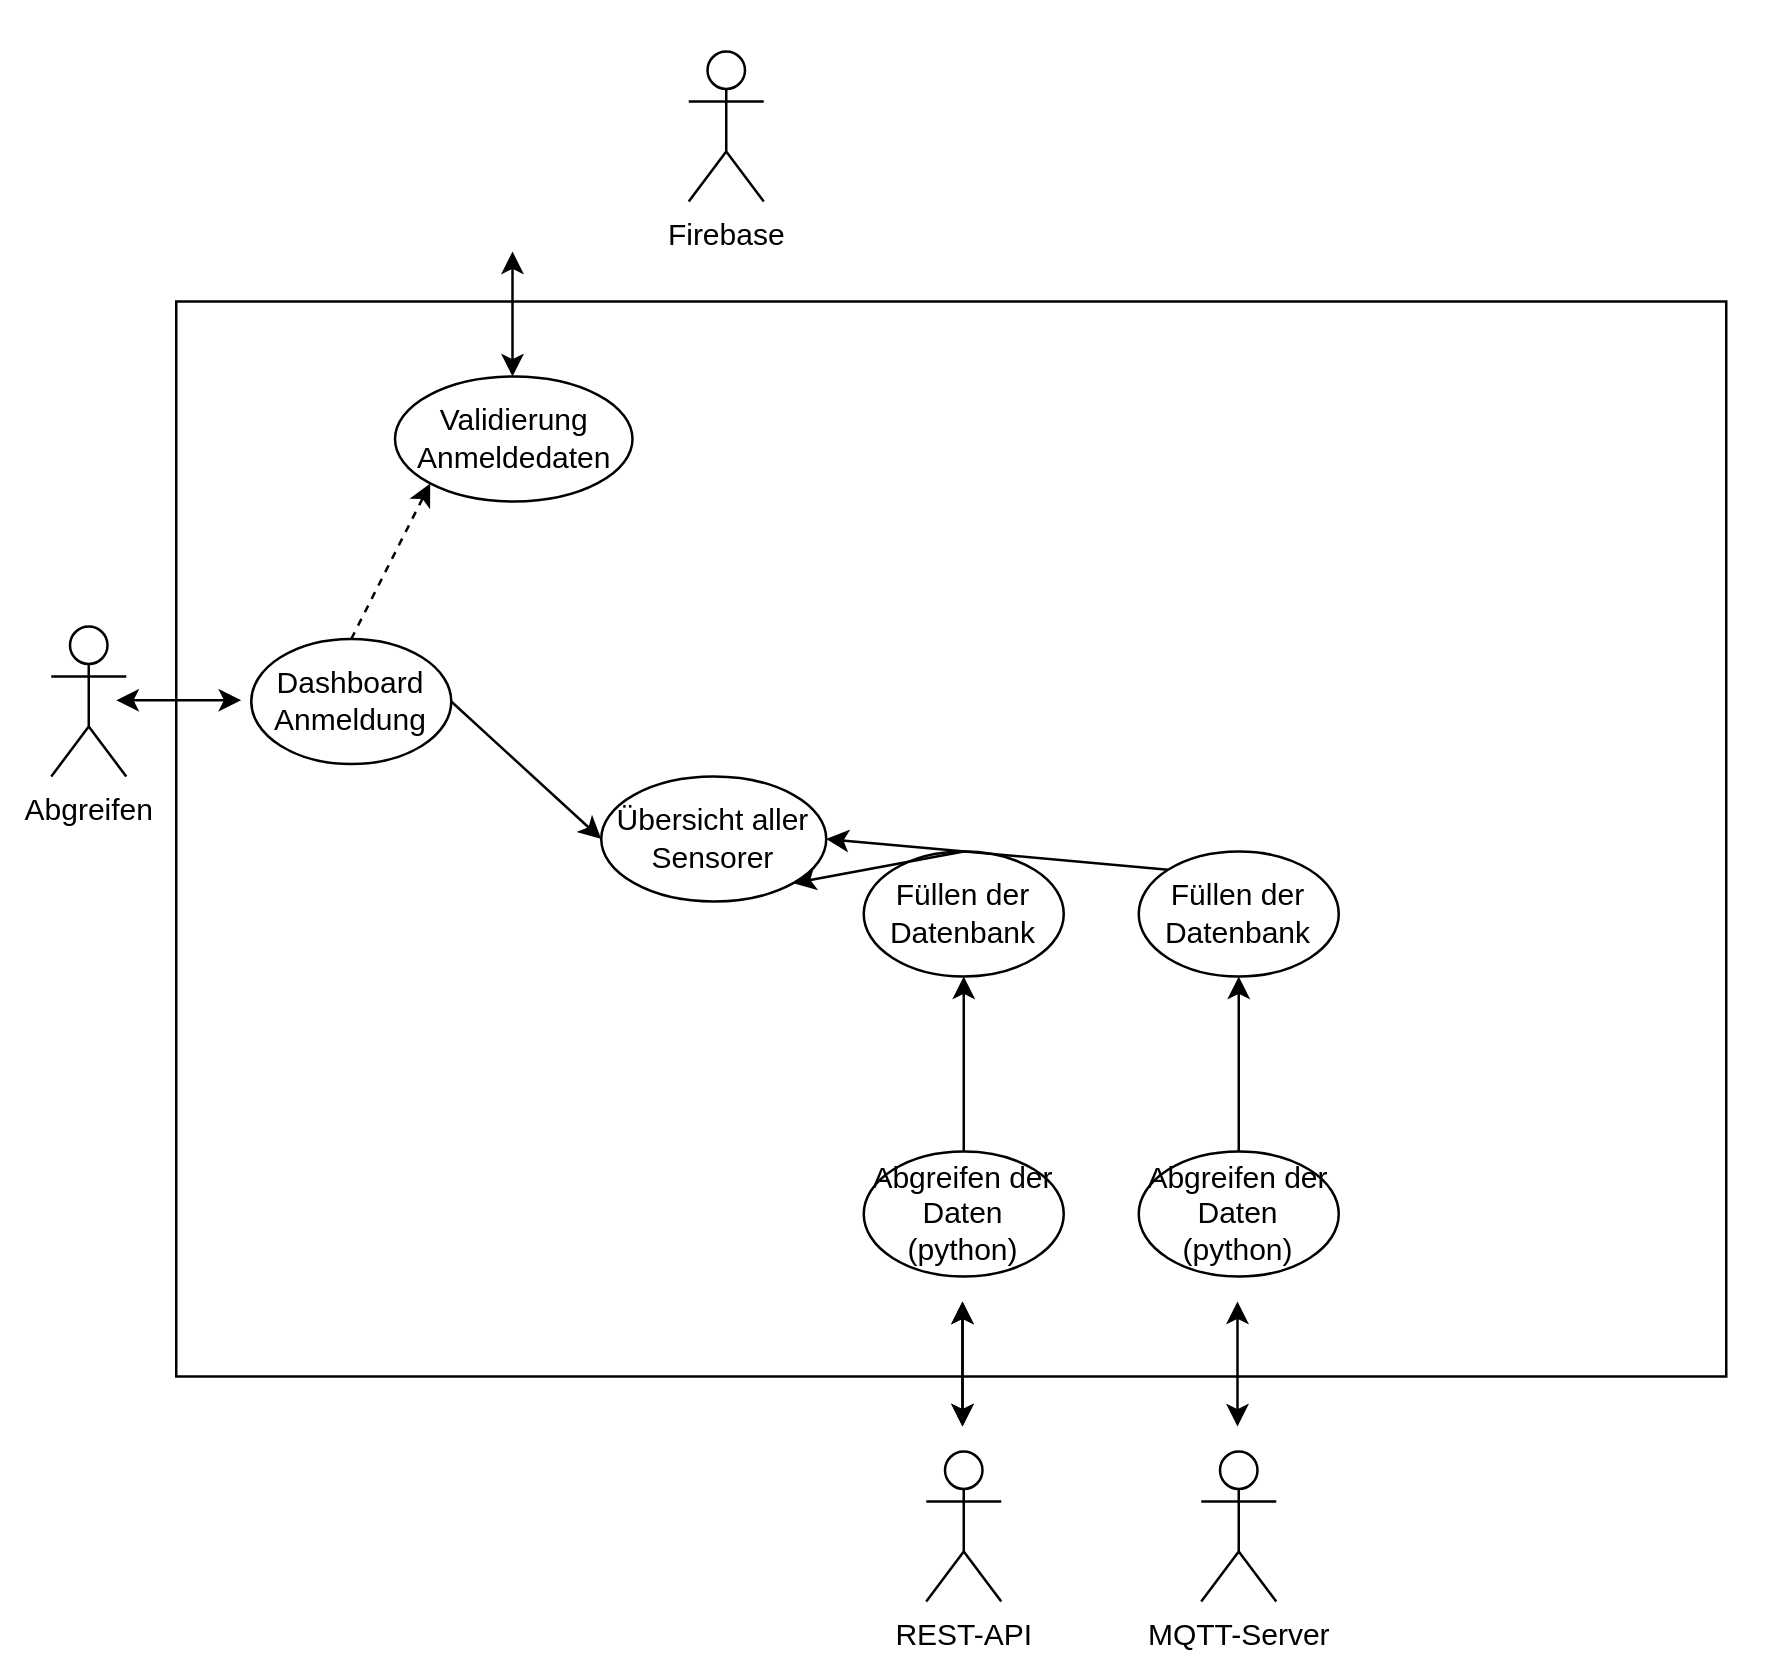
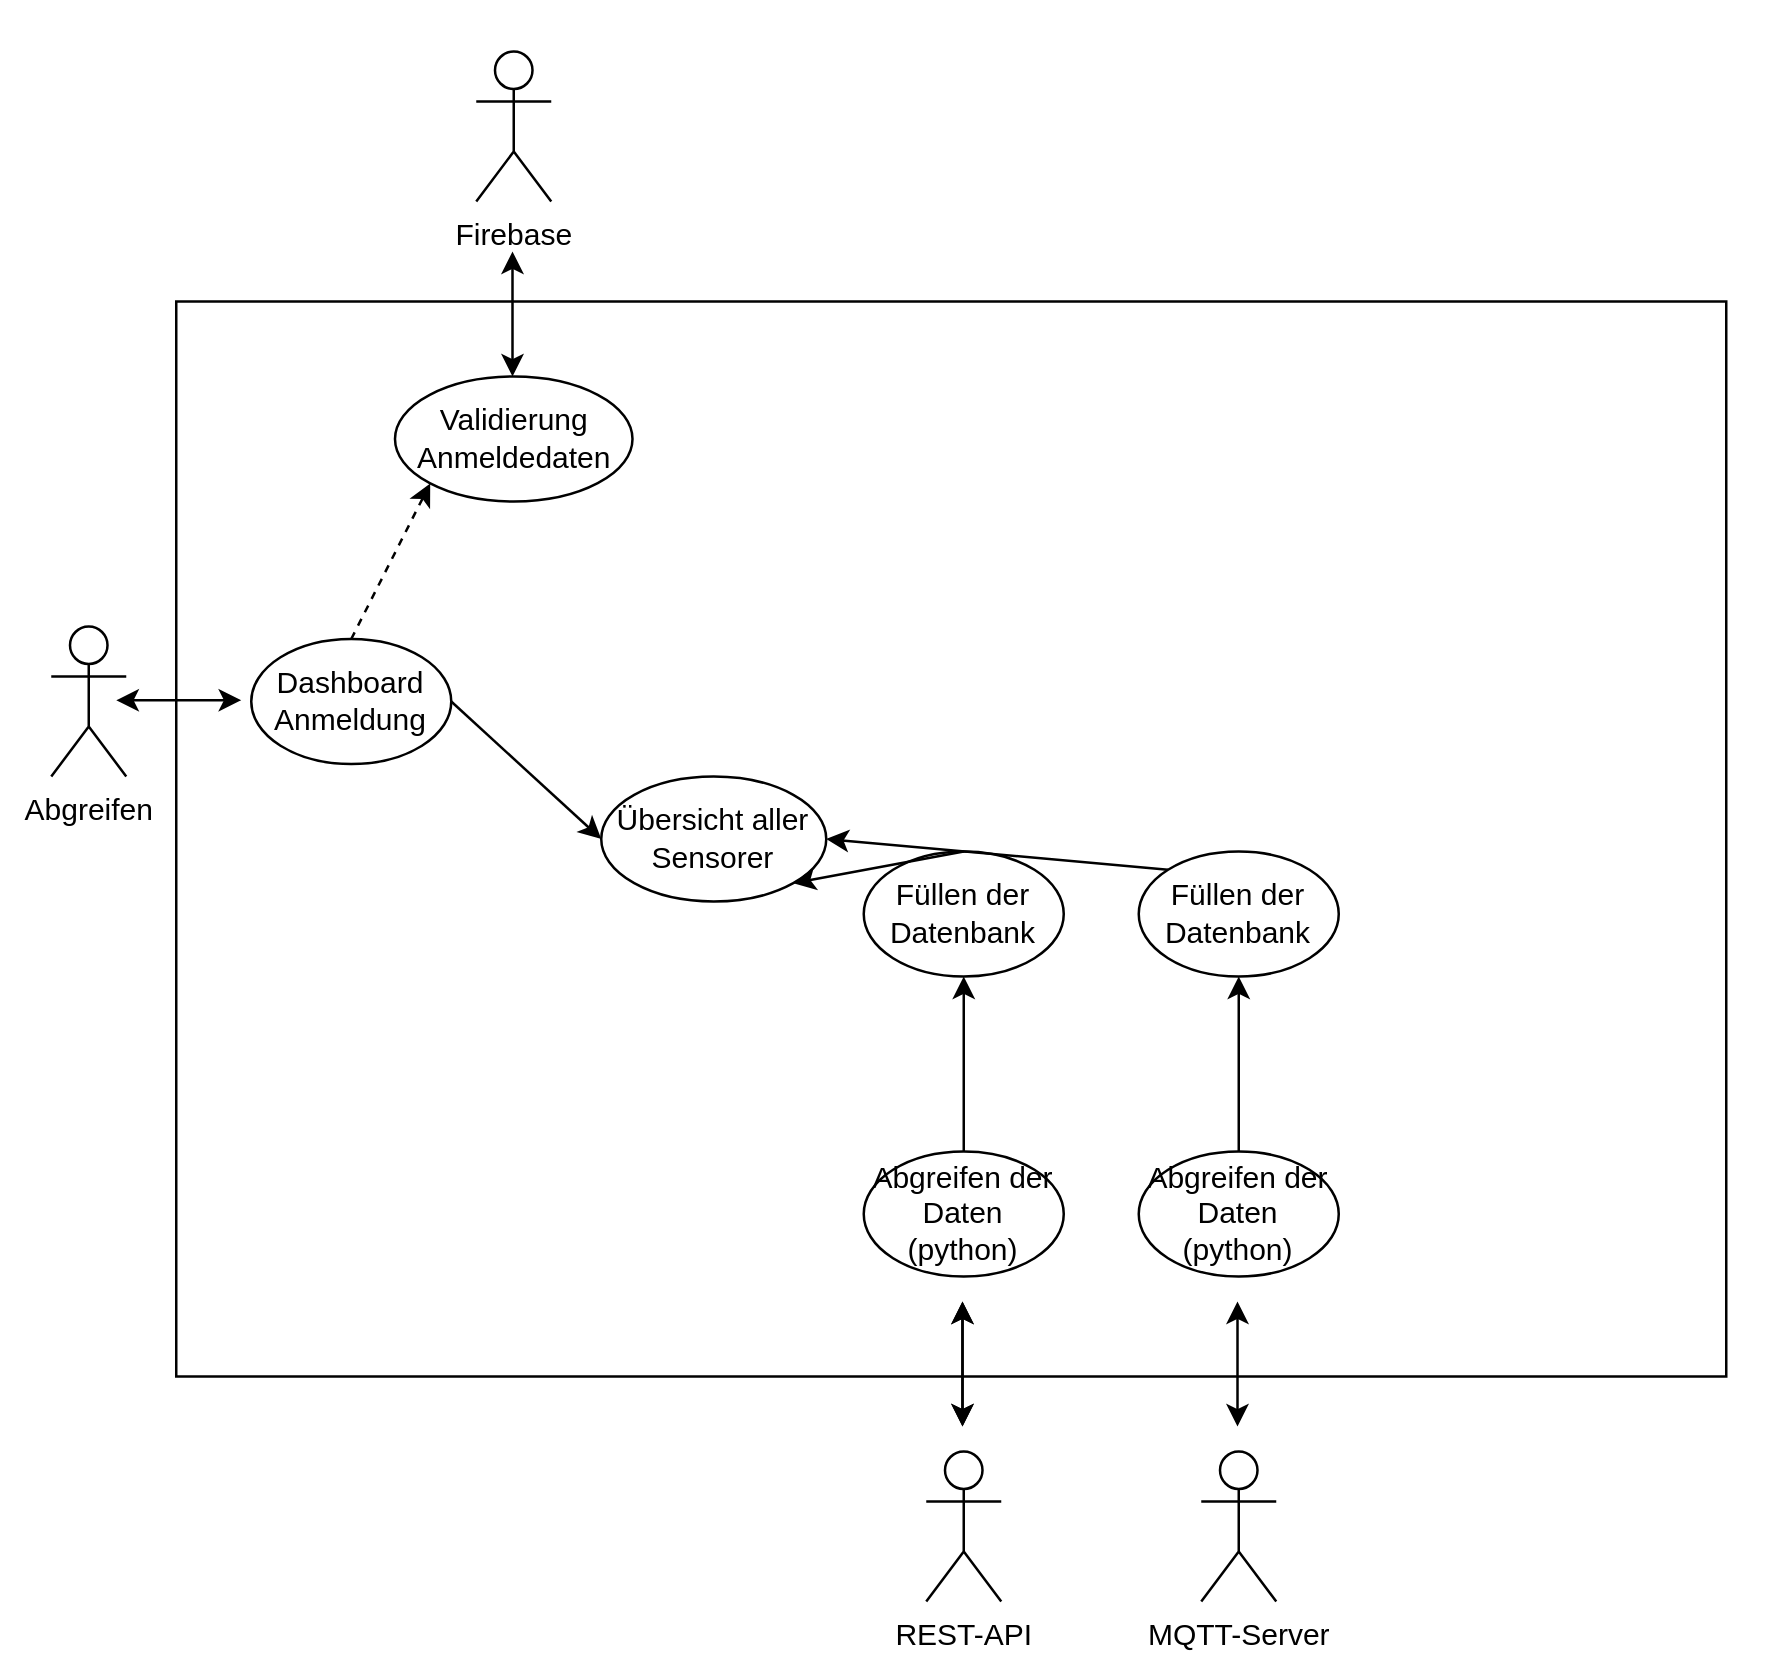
(726, 126) -> (514, 126)
